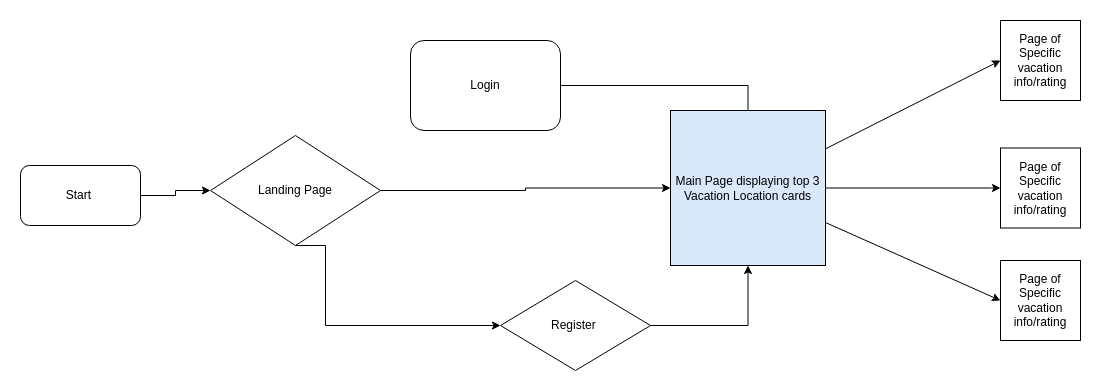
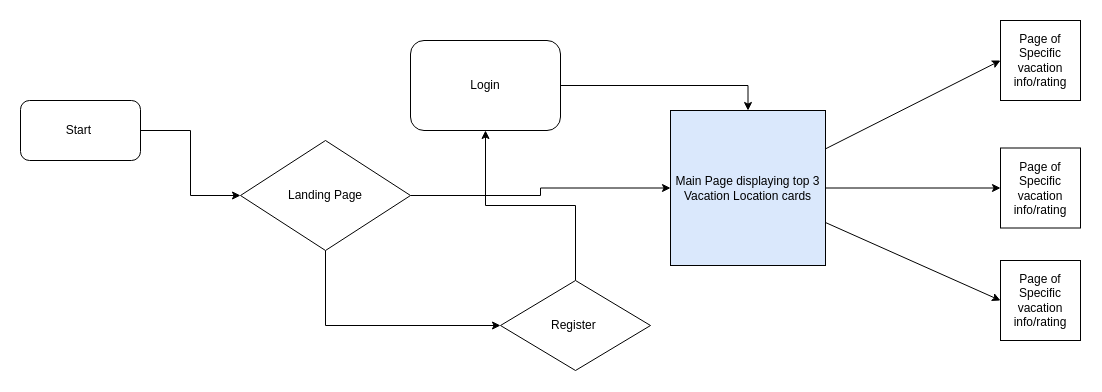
(748, 104) -> (748, 102)
(296, 191) -> (326, 196)
(81, 196) -> (81, 131)
(726, 326) -> (535, 206)
